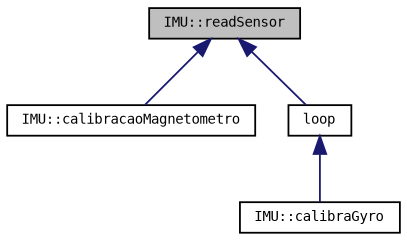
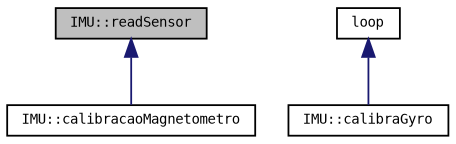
(279, 78) -> none
